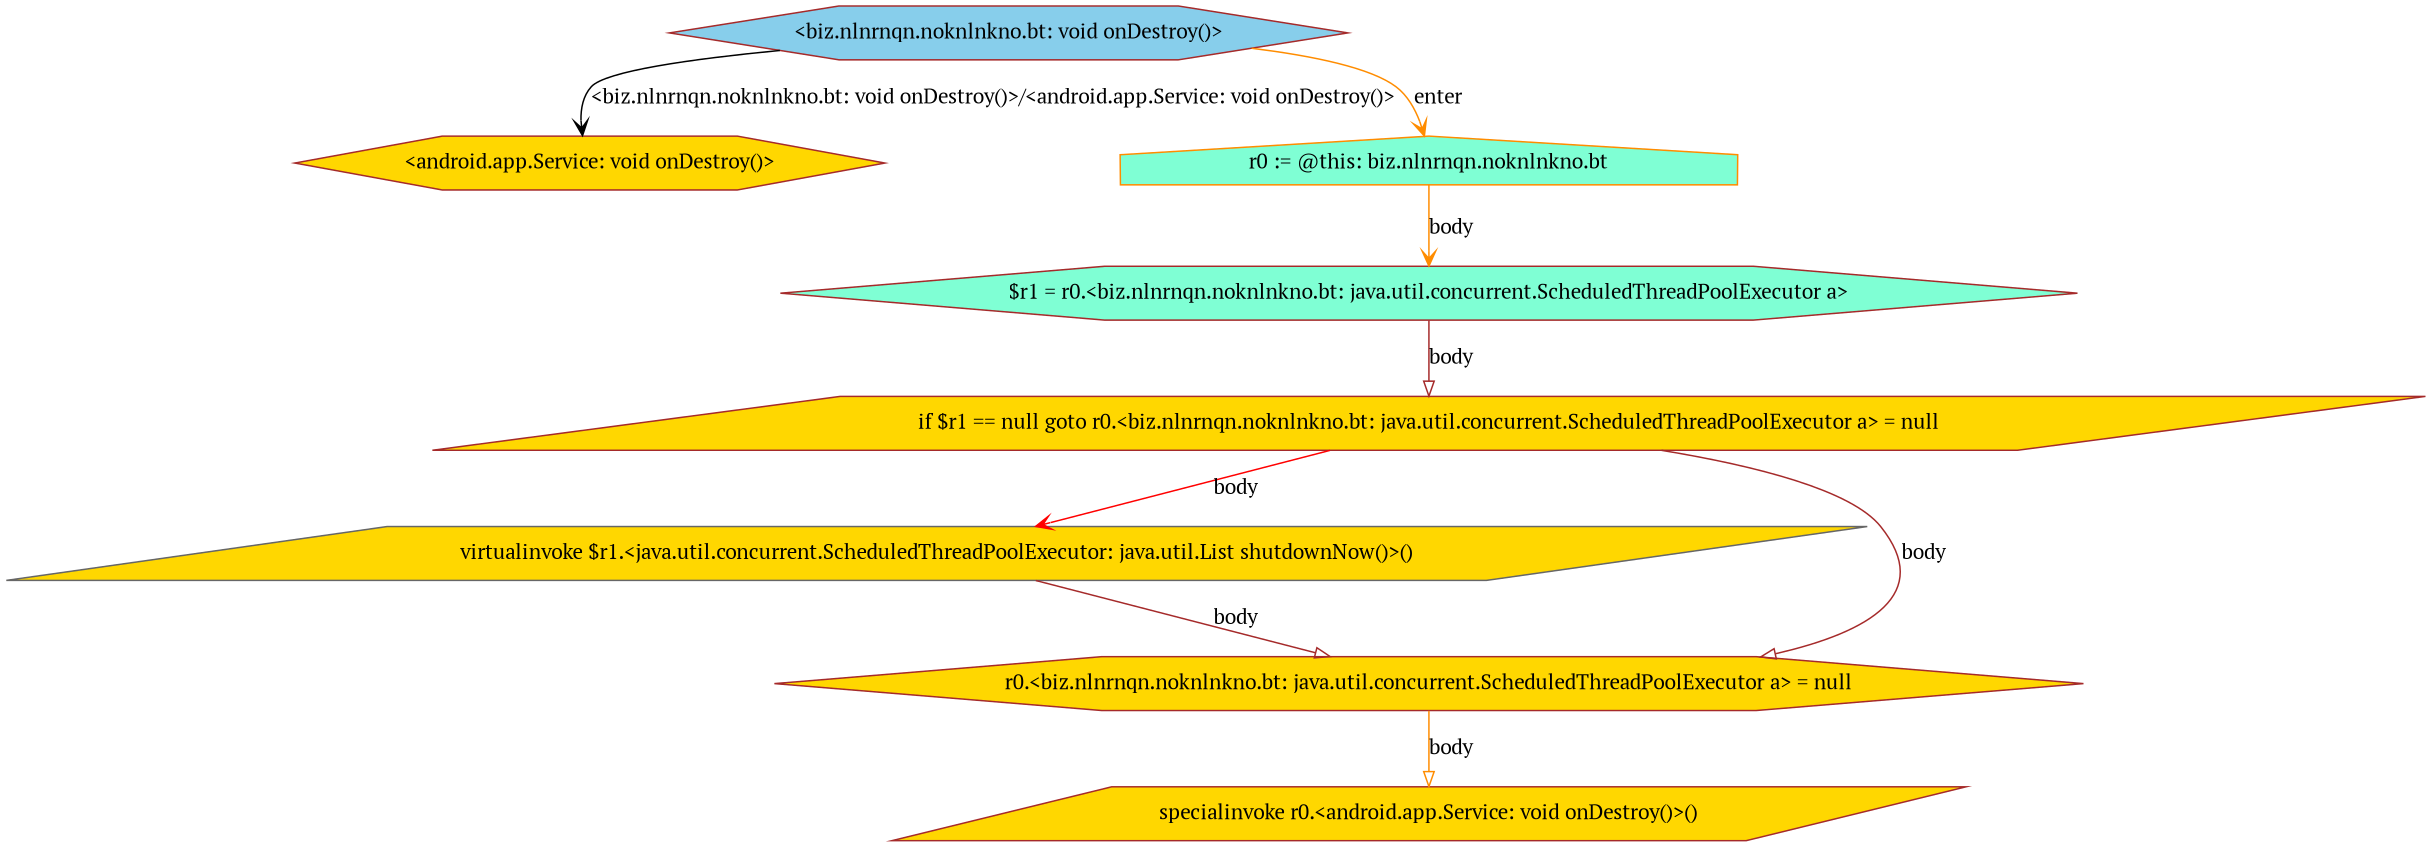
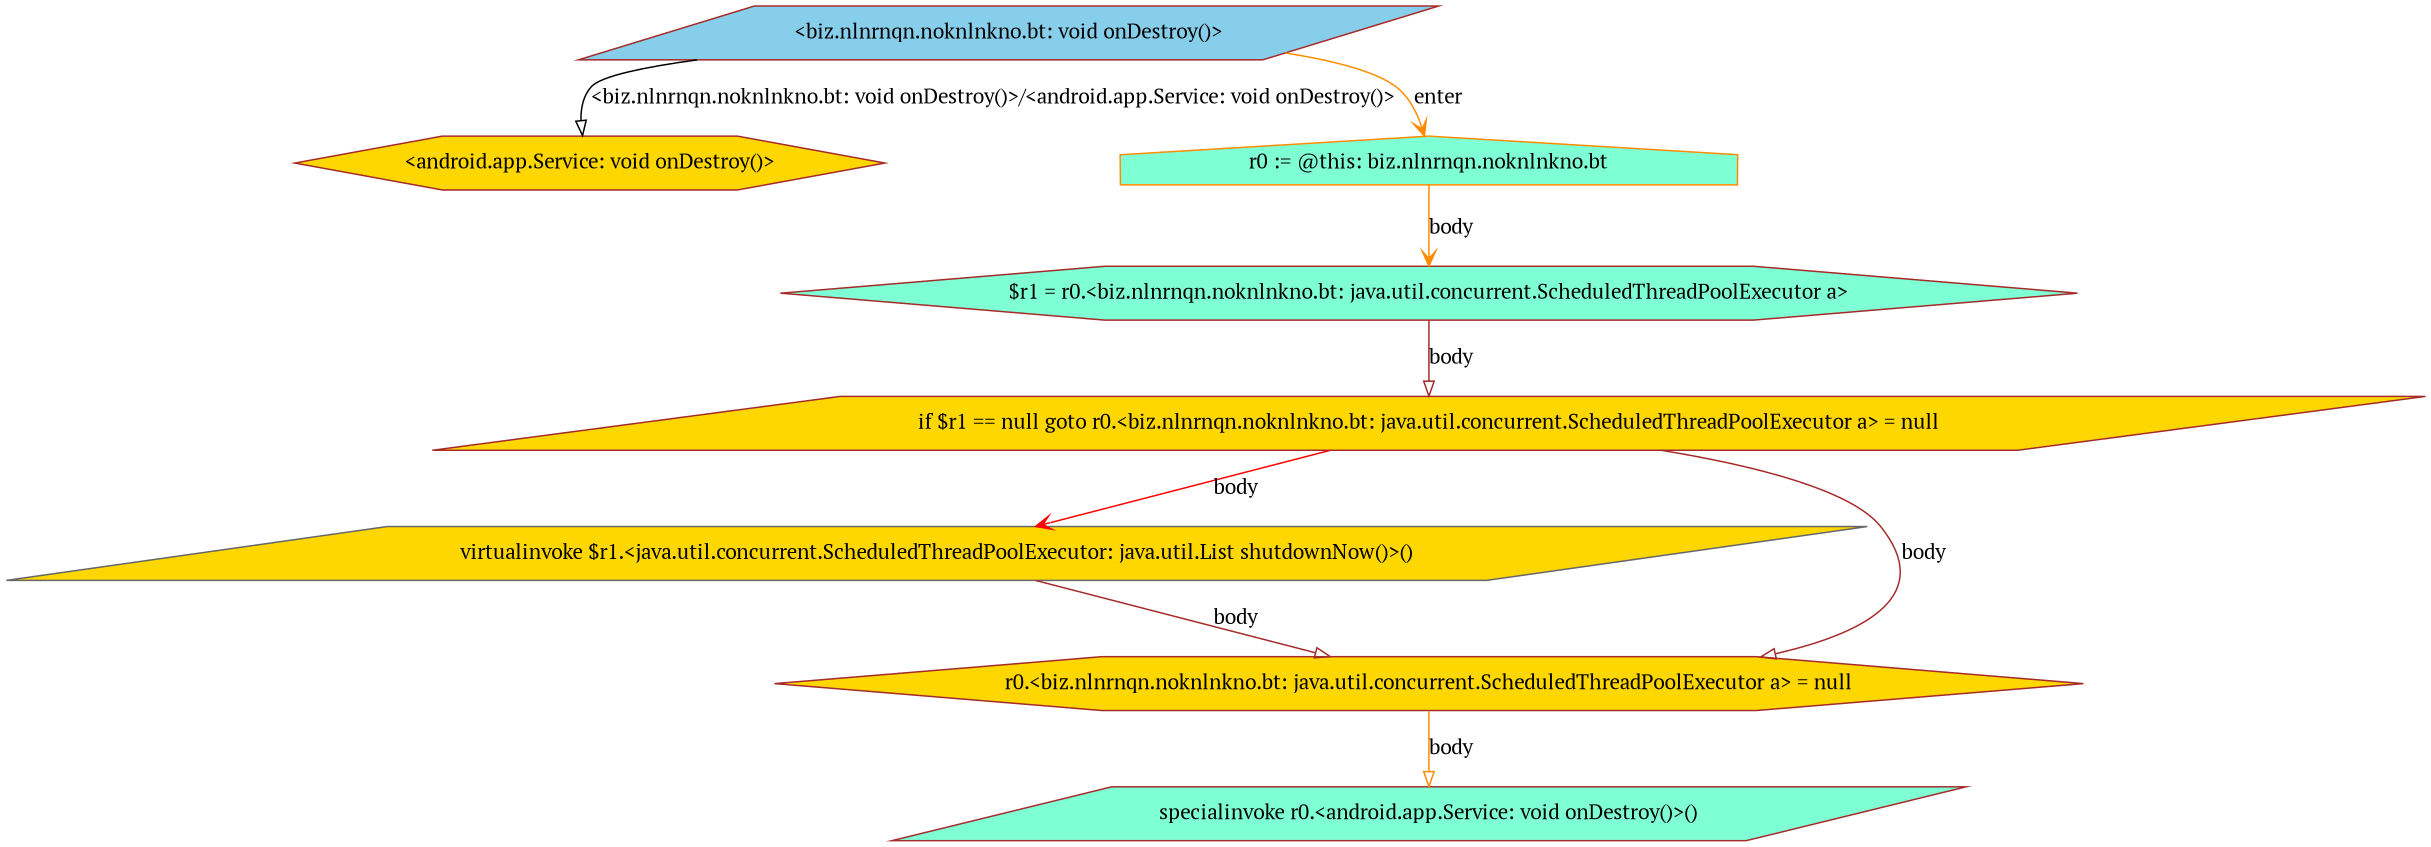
(1009, 33) -> (1009, 33)
(666, 65) -> (625, 73)
(1429, 814) -> (1429, 814)
